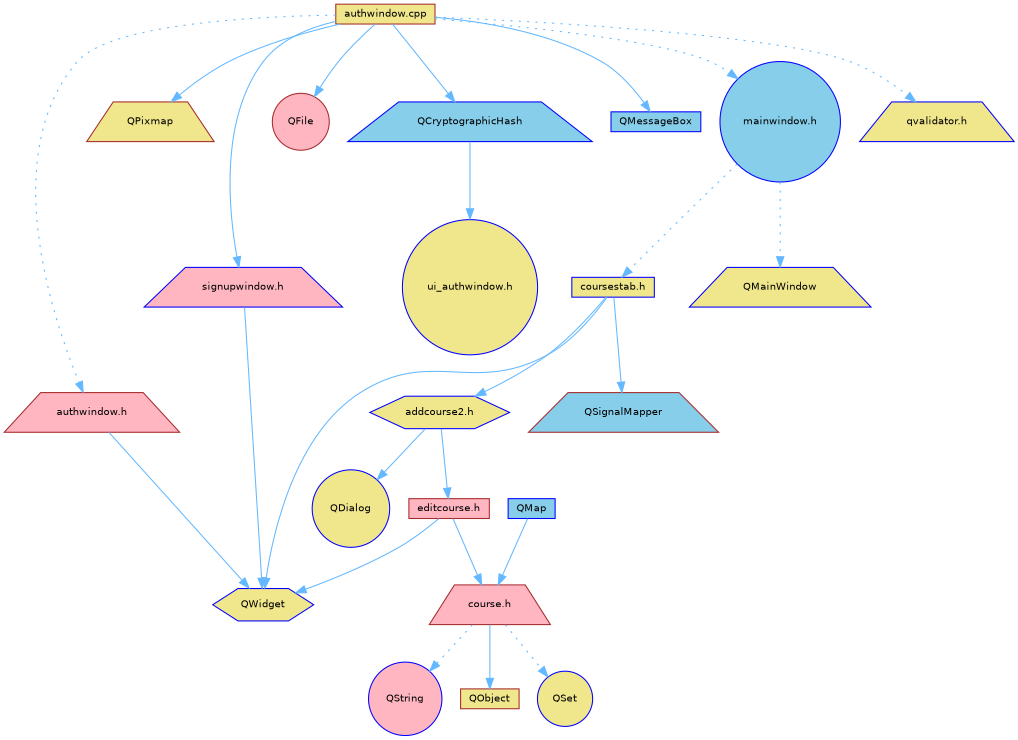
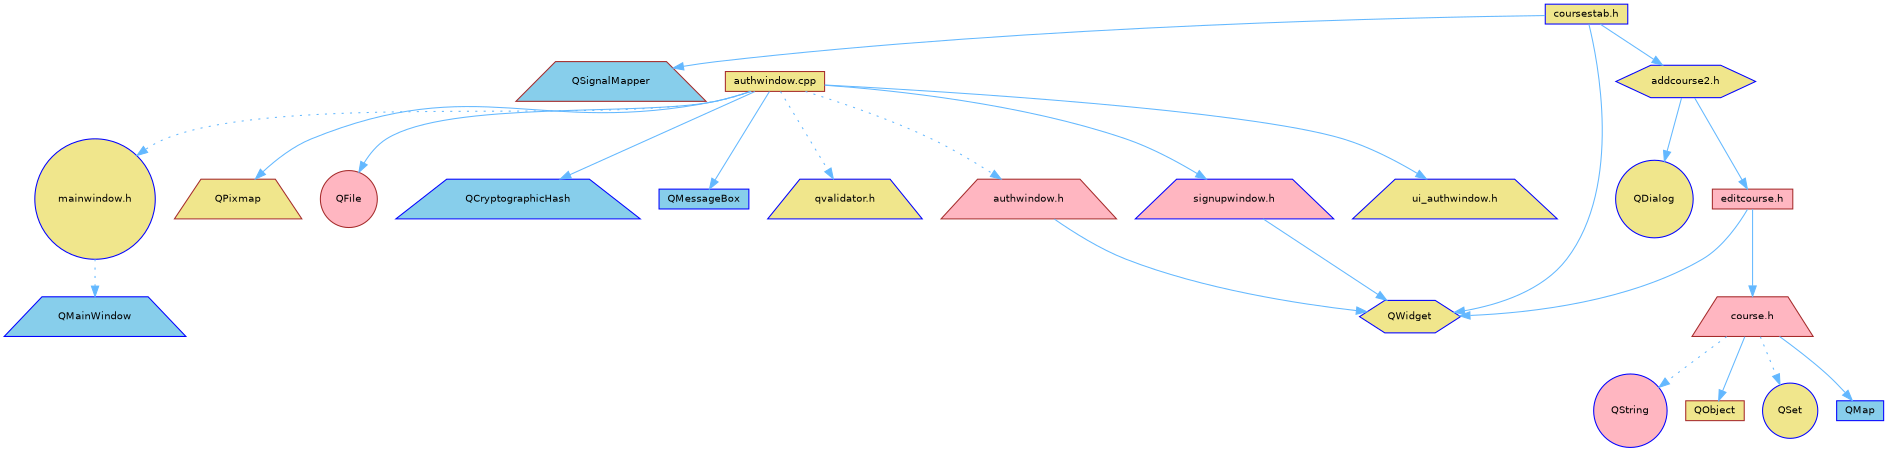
(780, 122) -> (95, 199)
(470, 175) -> (1126, 107)
(683, 216) -> none
(470, 287) -> (1455, 199)
(780, 287) -> (95, 317)
(515, 547) -> (1814, 363)
